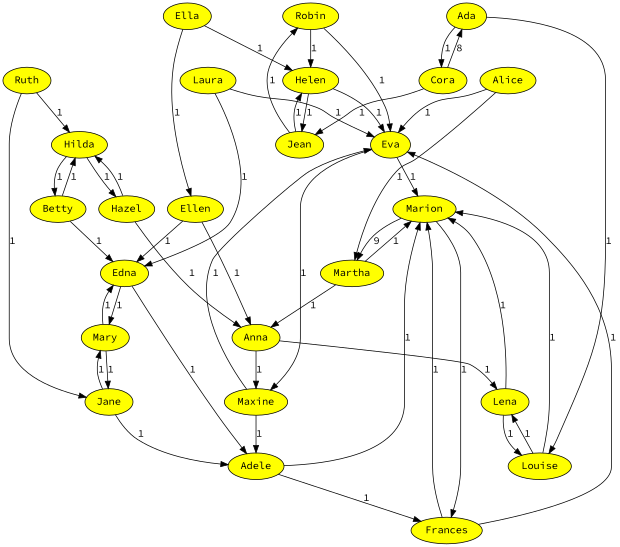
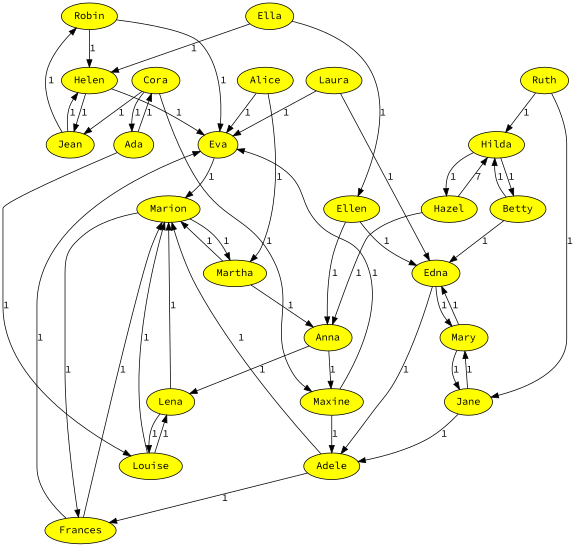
(460, 48) -> (138, 113)
(120, 177) -> (478, 177)
(377, 241) -> (226, 241)
(300, 251) -> (253, 232)
